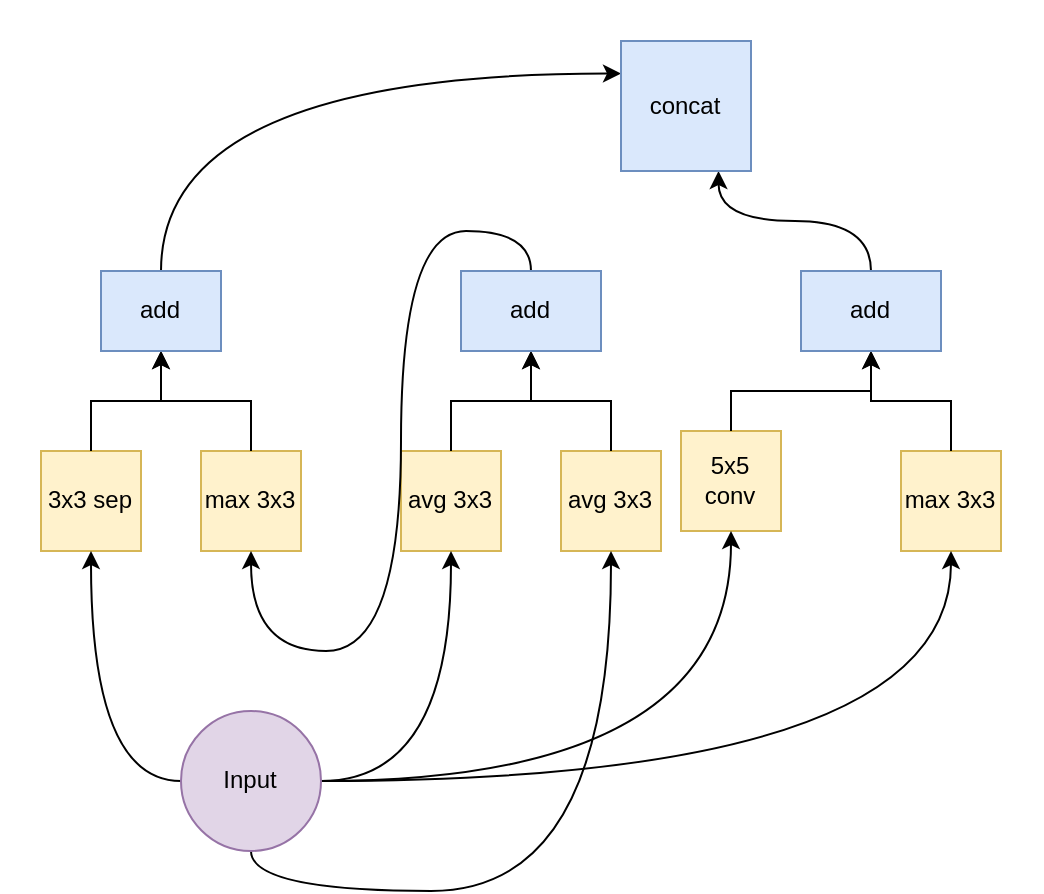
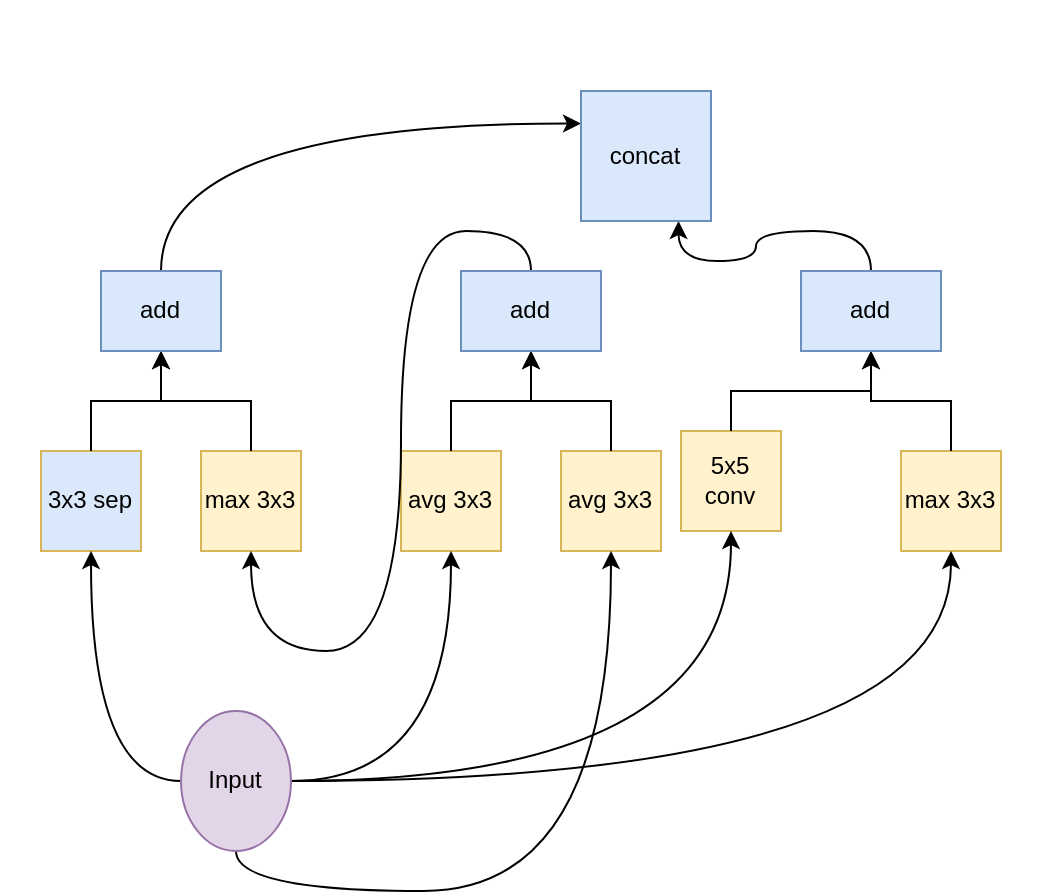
(686, 106) -> (646, 156)
(91, 501) -> (91, 501)
(251, 781) -> (236, 781)
